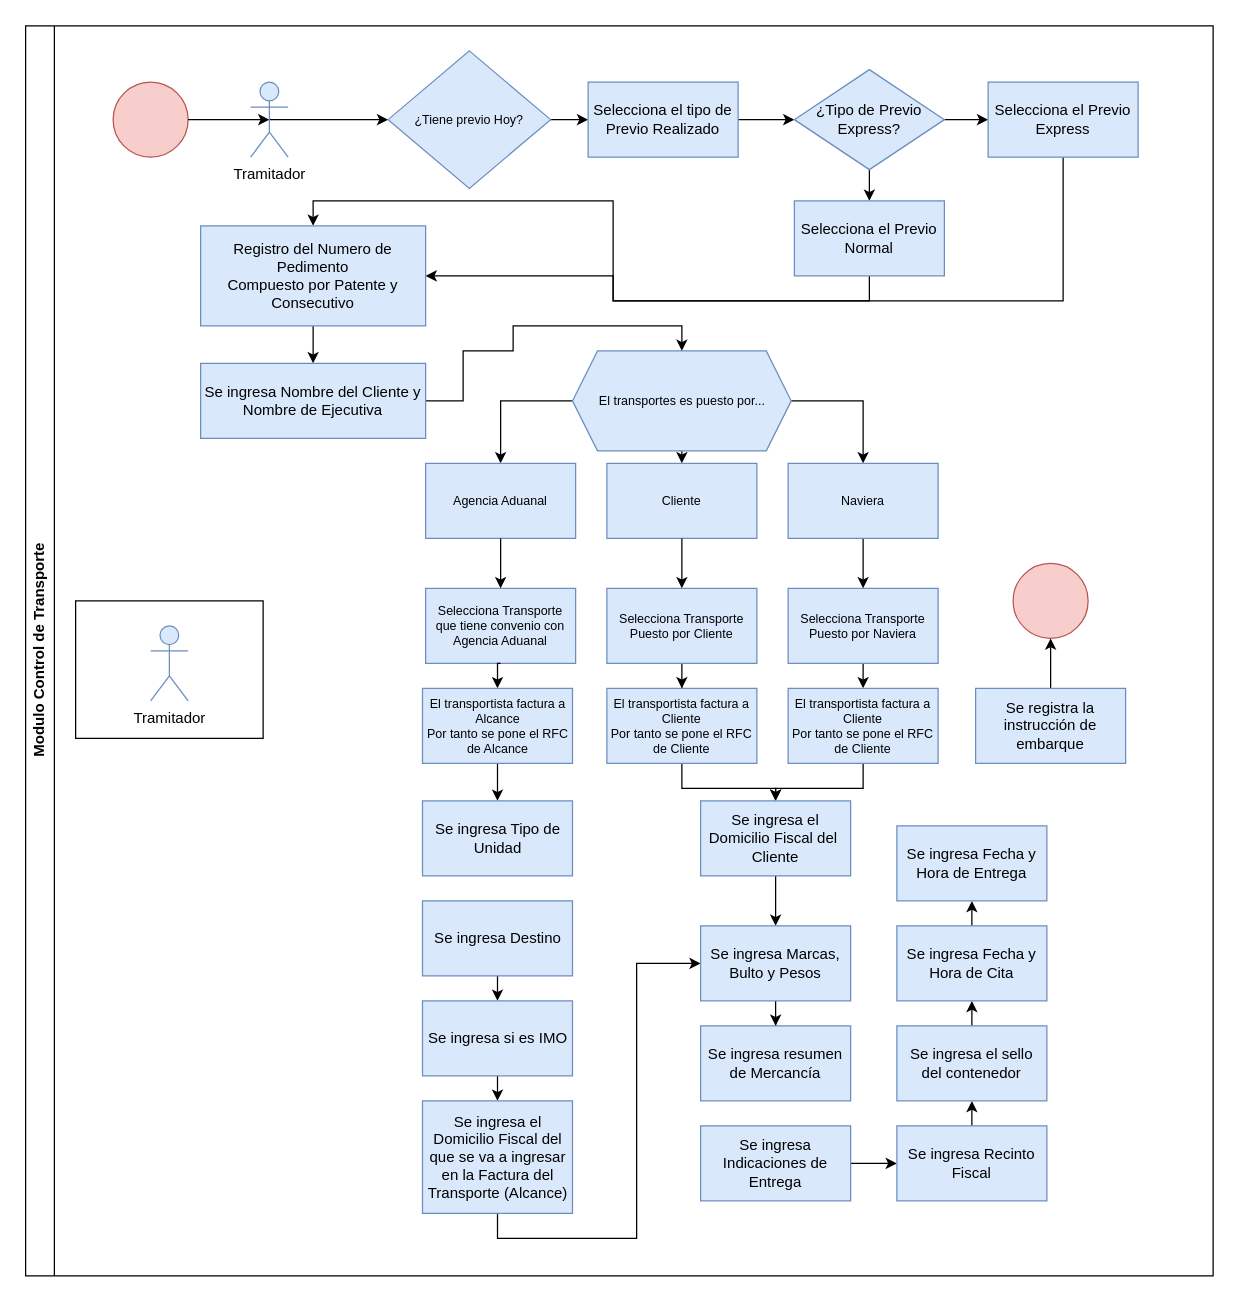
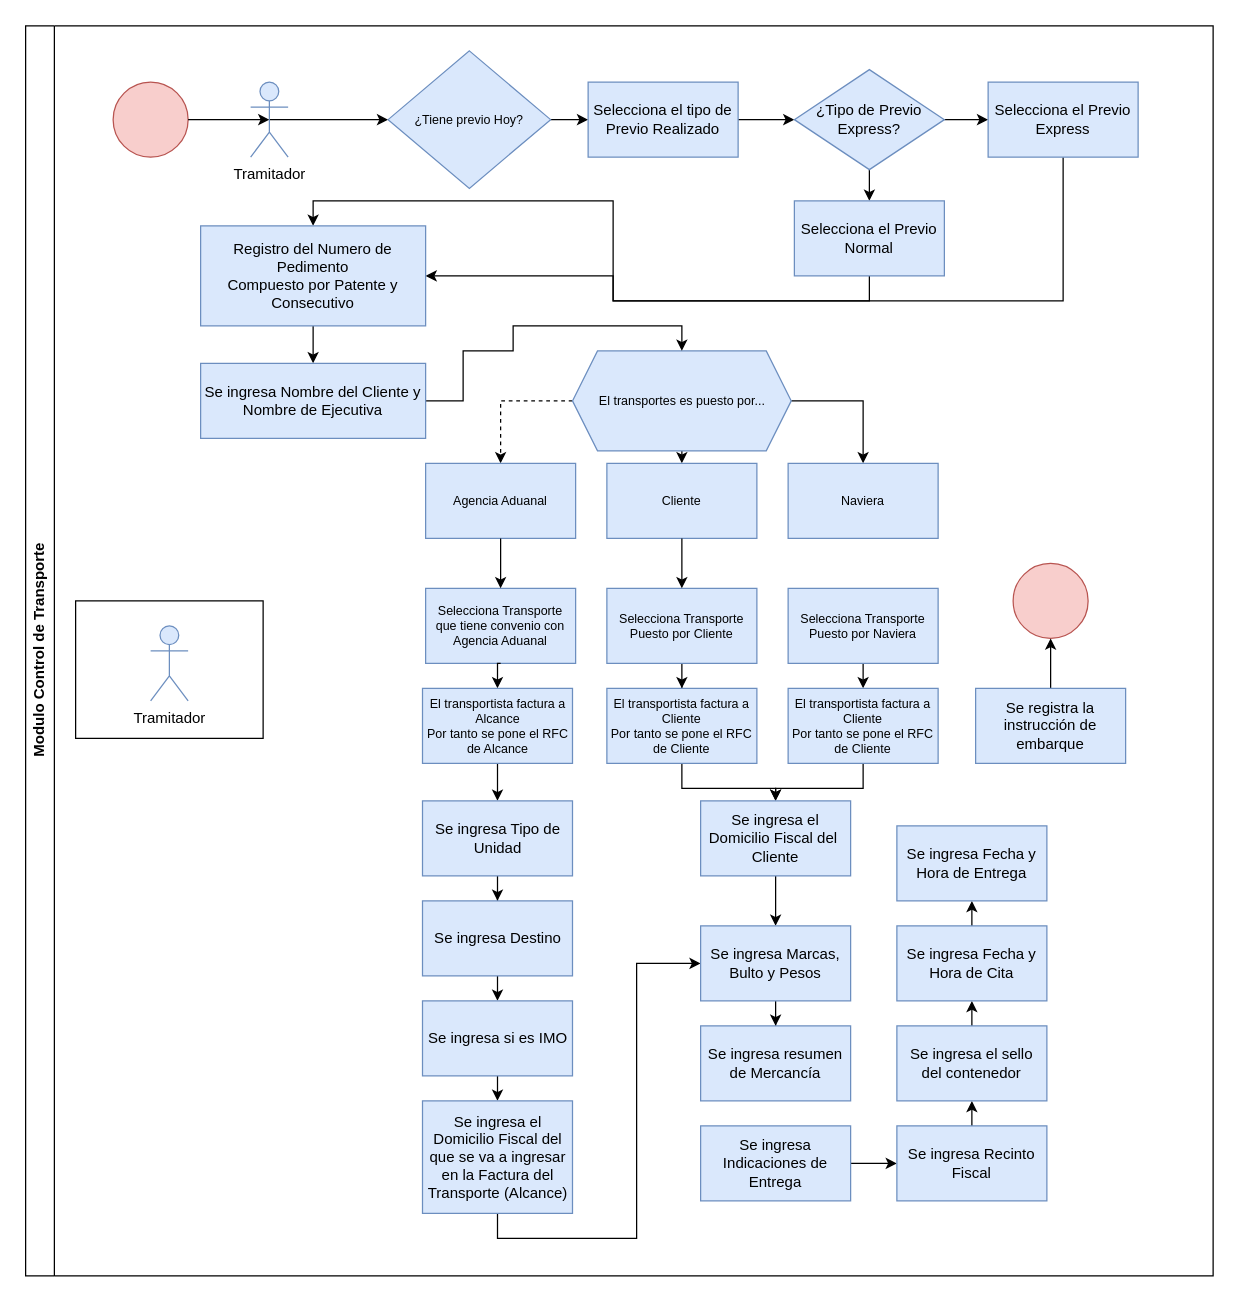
(509, 401) -> (509, 401)
(863, 559) -> none
none -> (498, 893)
